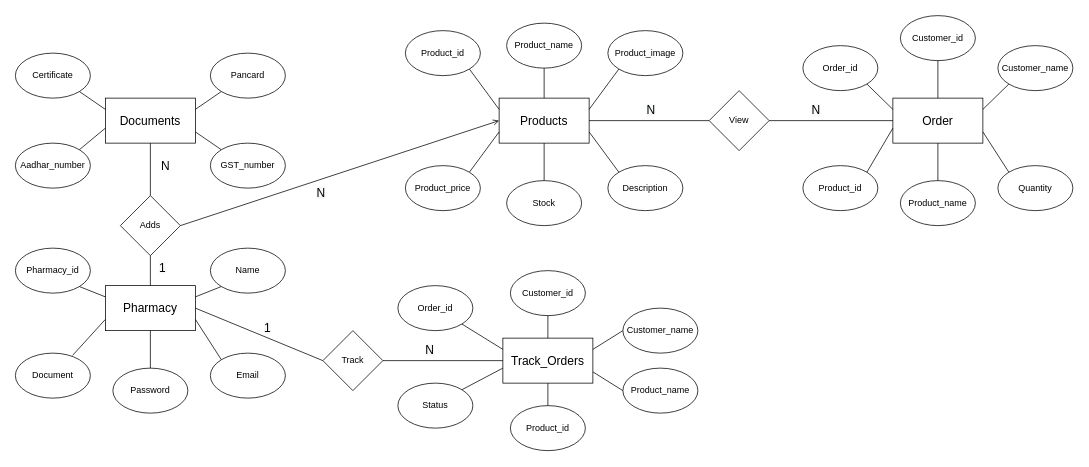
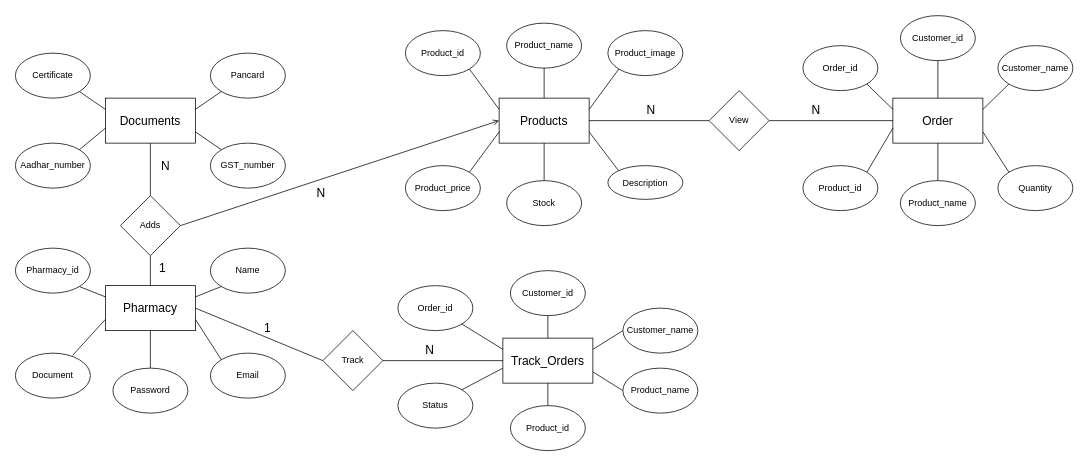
(645, 188) -> (645, 182)
